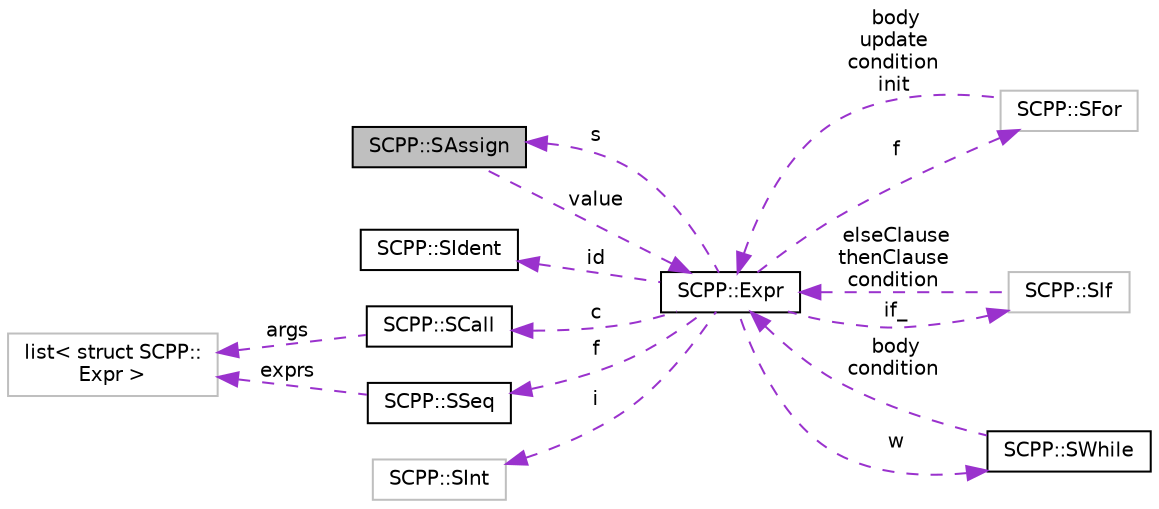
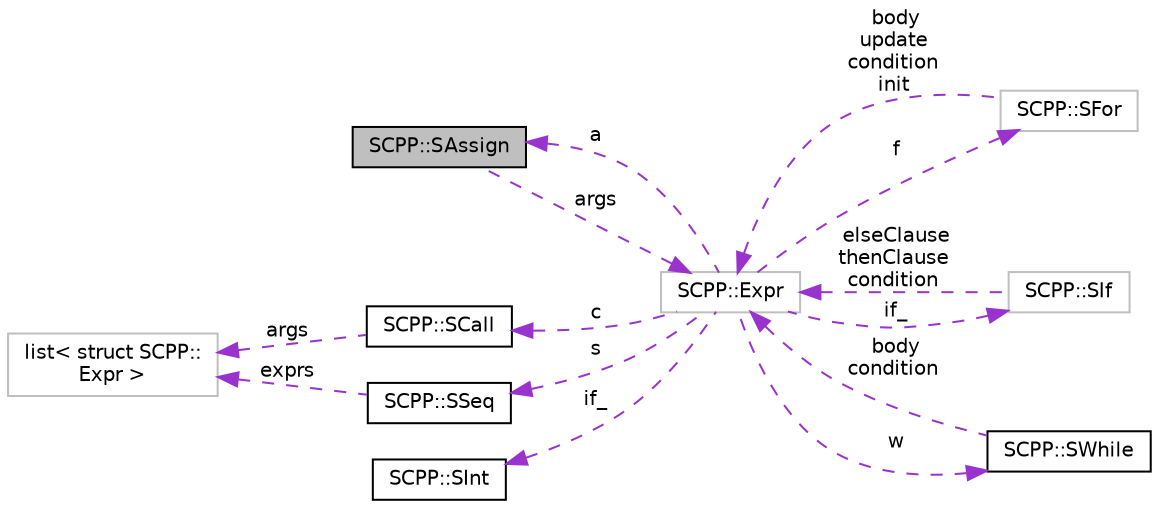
(593, 136) -> (593, 136)
(593, 201) -> (593, 201)
(439, 250) -> none
(731, 292) -> (731, 292)
(593, 350) -> (593, 350)
(593, 400) -> (593, 400)
(439, 480) -> (439, 480)
